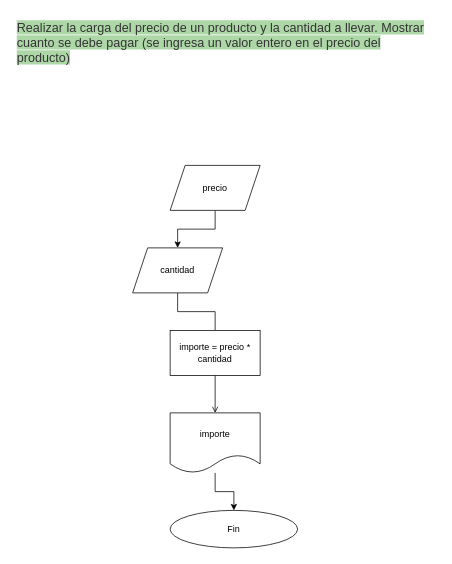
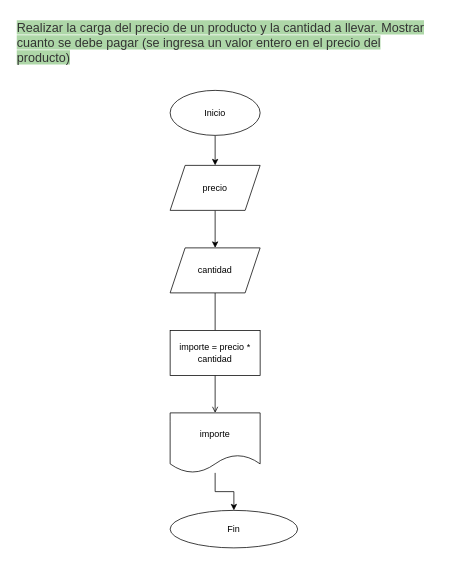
none -> (215, 113)
none -> (215, 159)
(177, 270) -> (215, 270)
